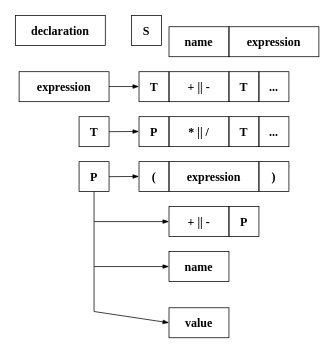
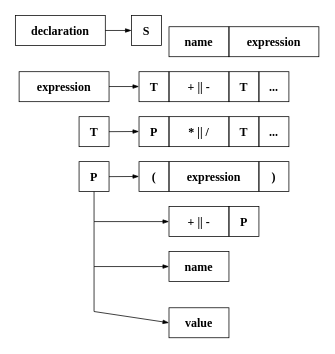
none -> (115, 30)
